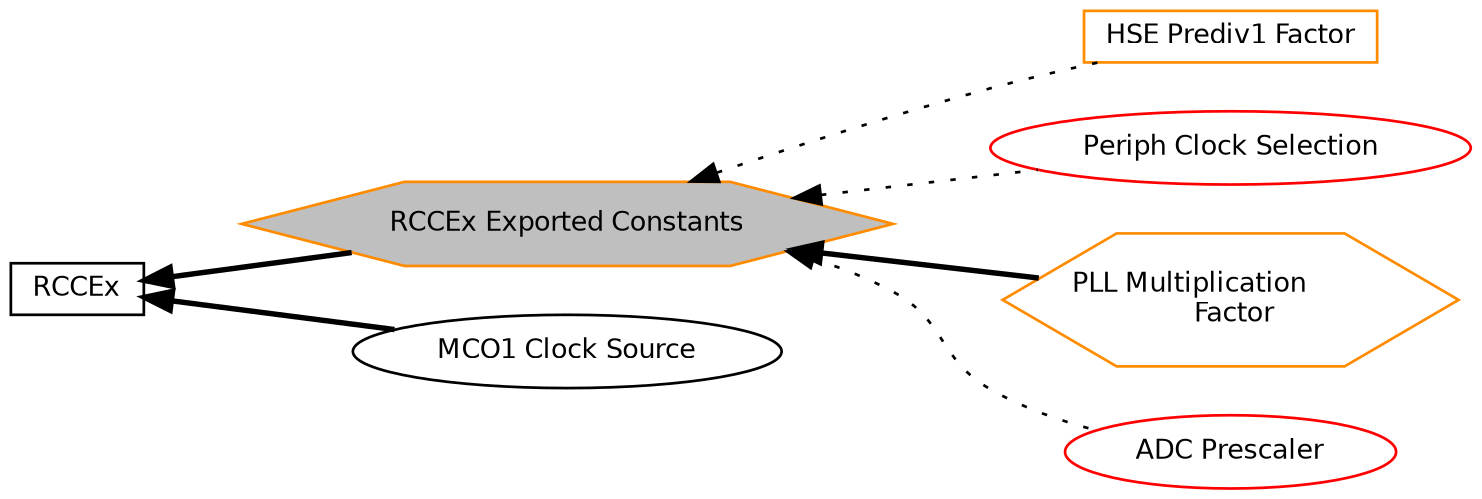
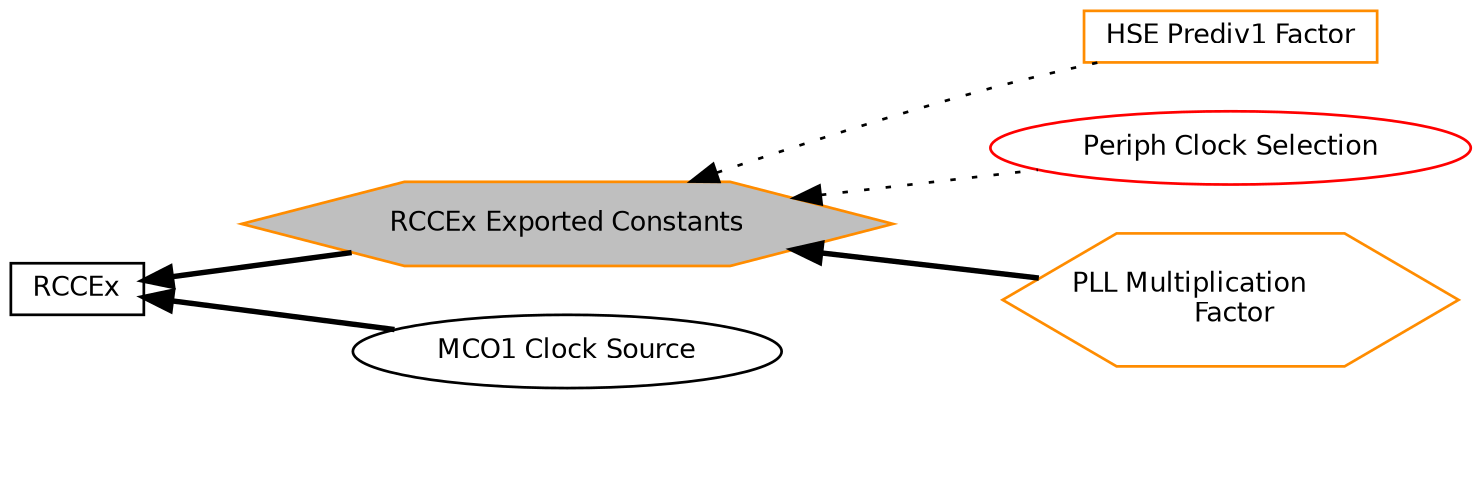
(1231, 452) -> none
